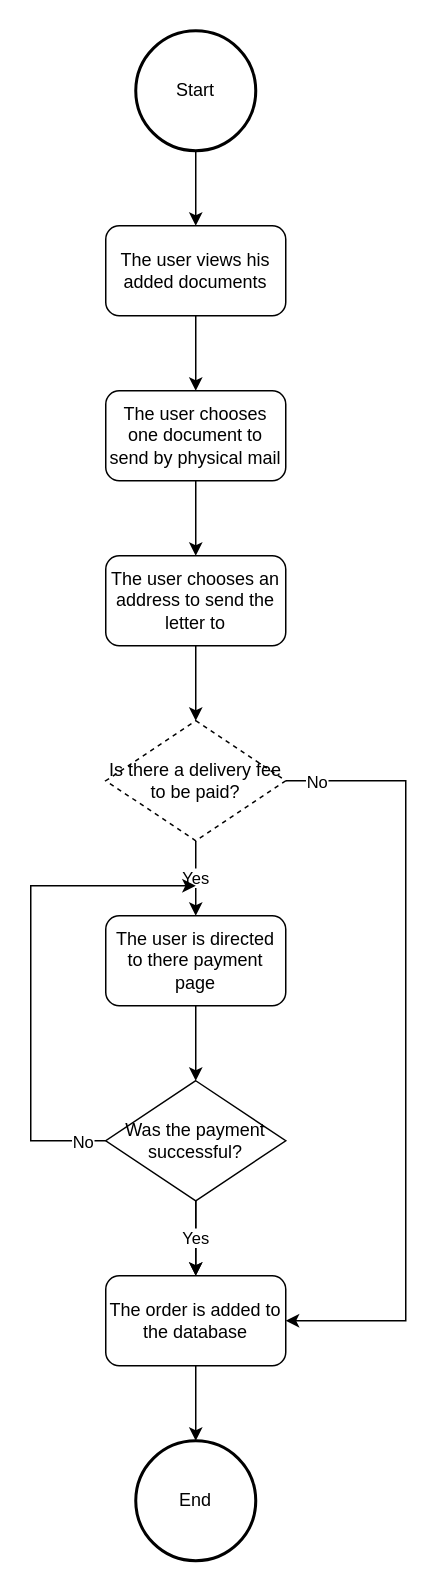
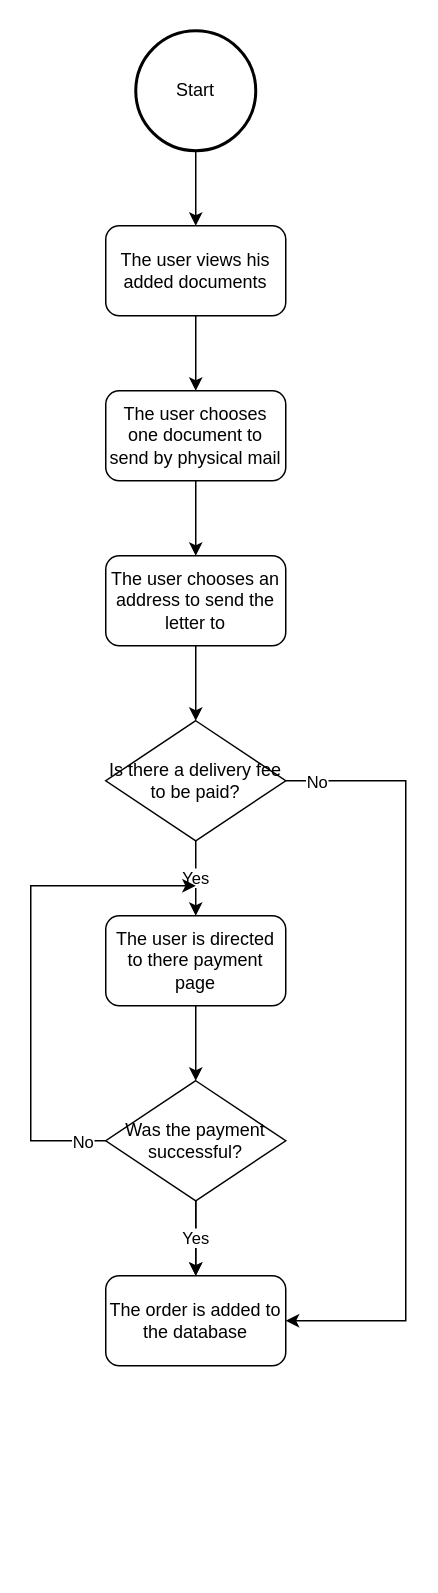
(196, 781) -> (196, 781)
(196, 1398) -> none
(196, 1501) -> none
